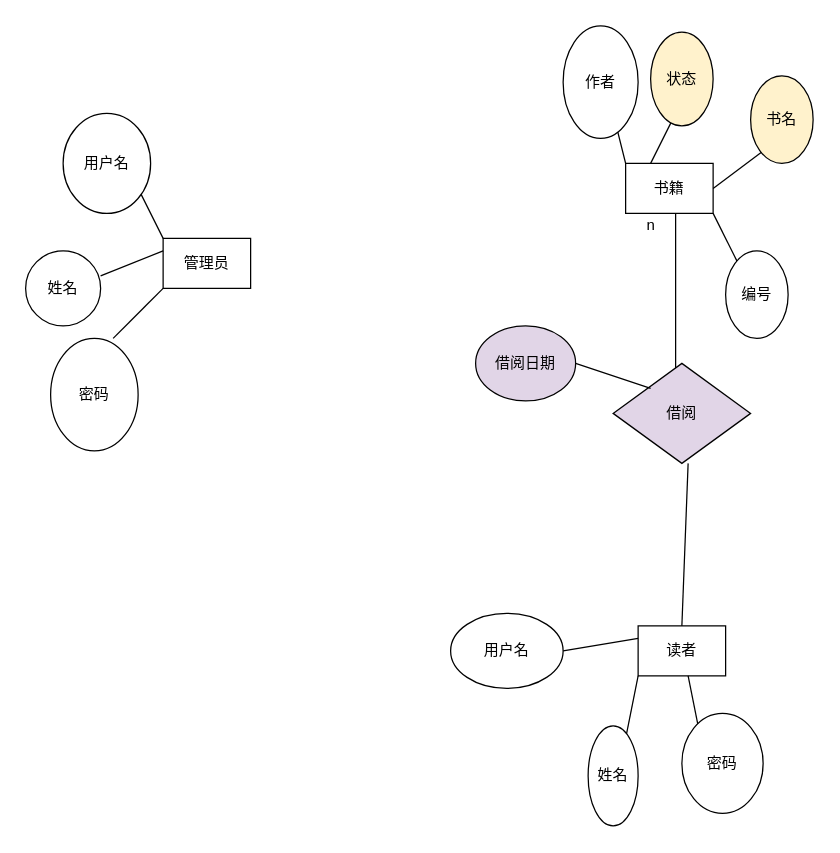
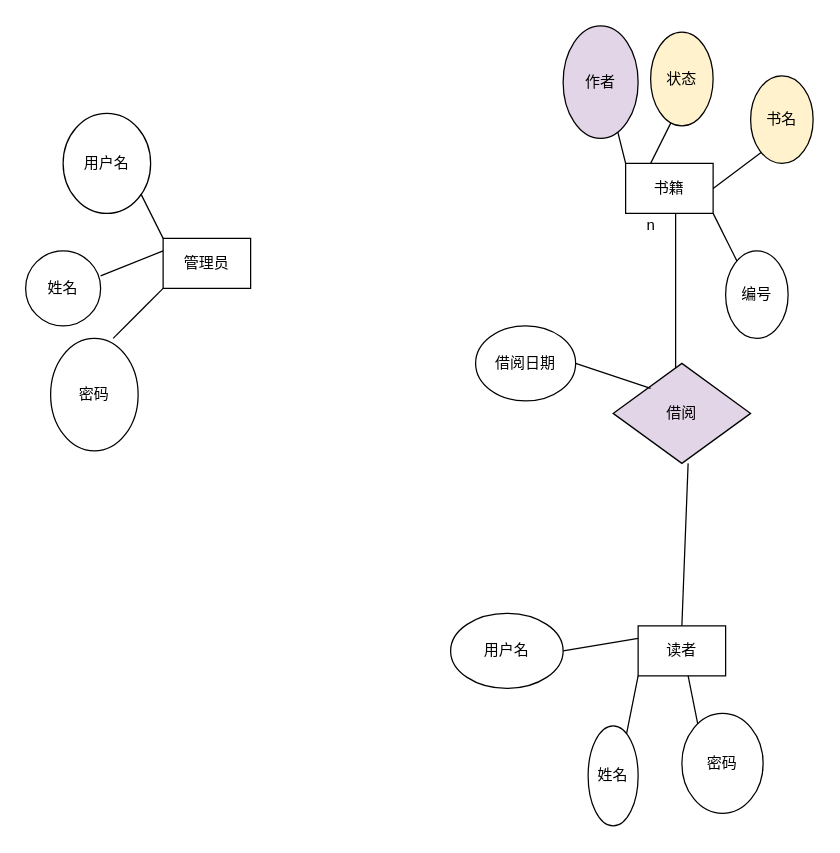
(601, 82) -> (601, 82)
(526, 363) -> (526, 363)
